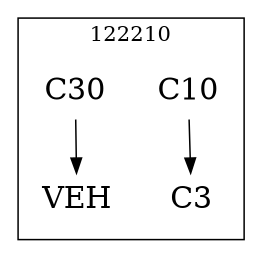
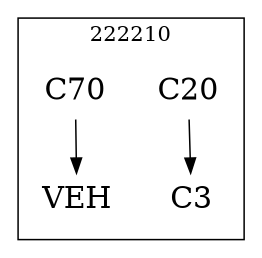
(131, 35) -> (131, 35)
(75, 92) -> (75, 92)
(188, 92) -> (188, 92)
